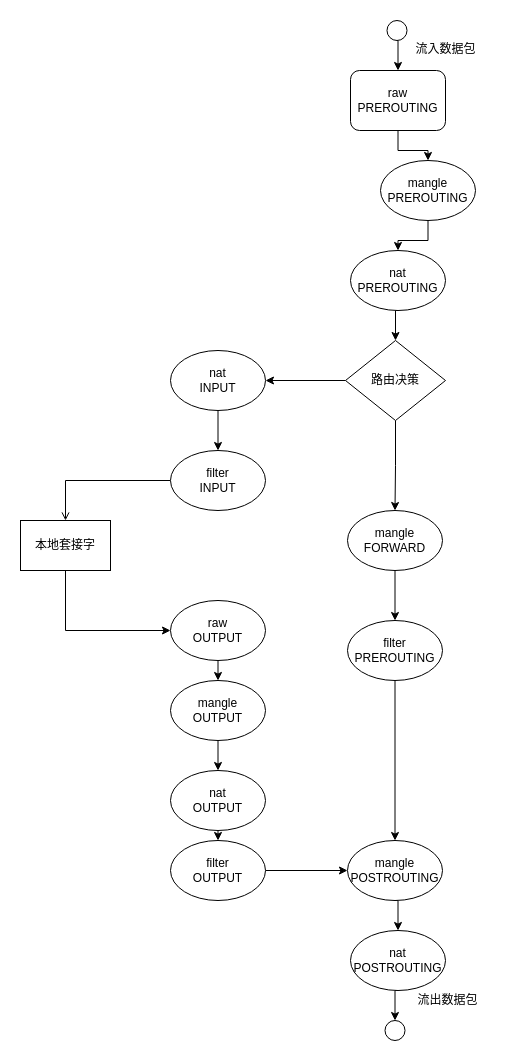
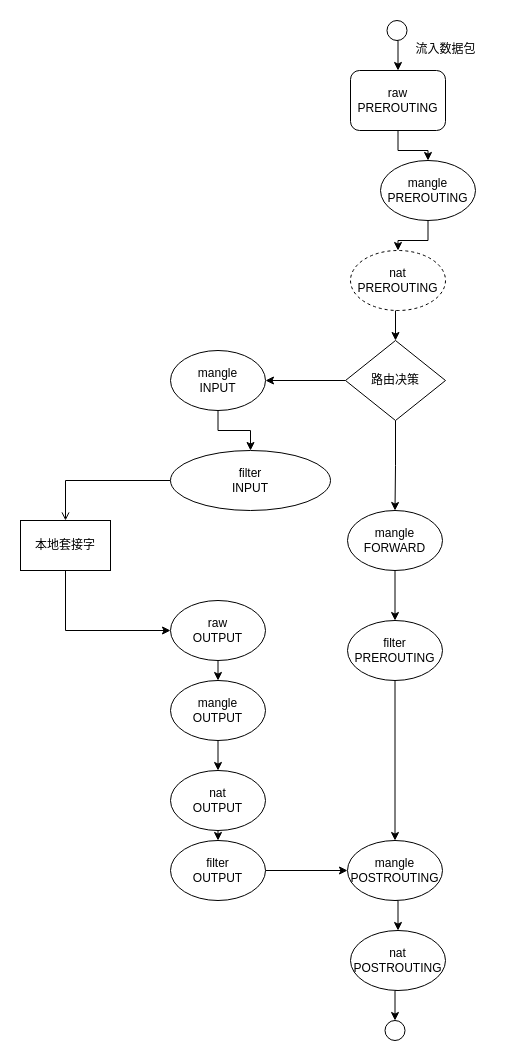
(398, 281) -> (398, 281)
(218, 381) -> (218, 381)
(218, 481) -> (251, 481)
(447, 1001) -> none
